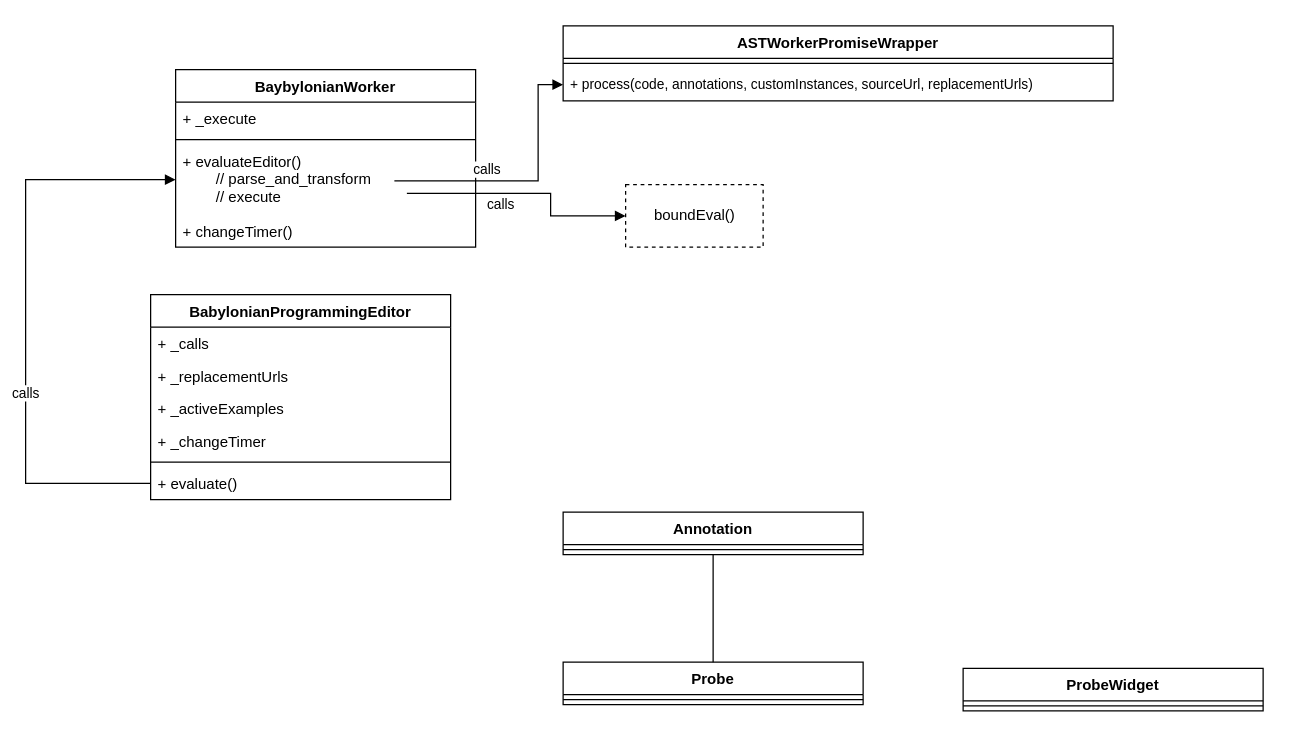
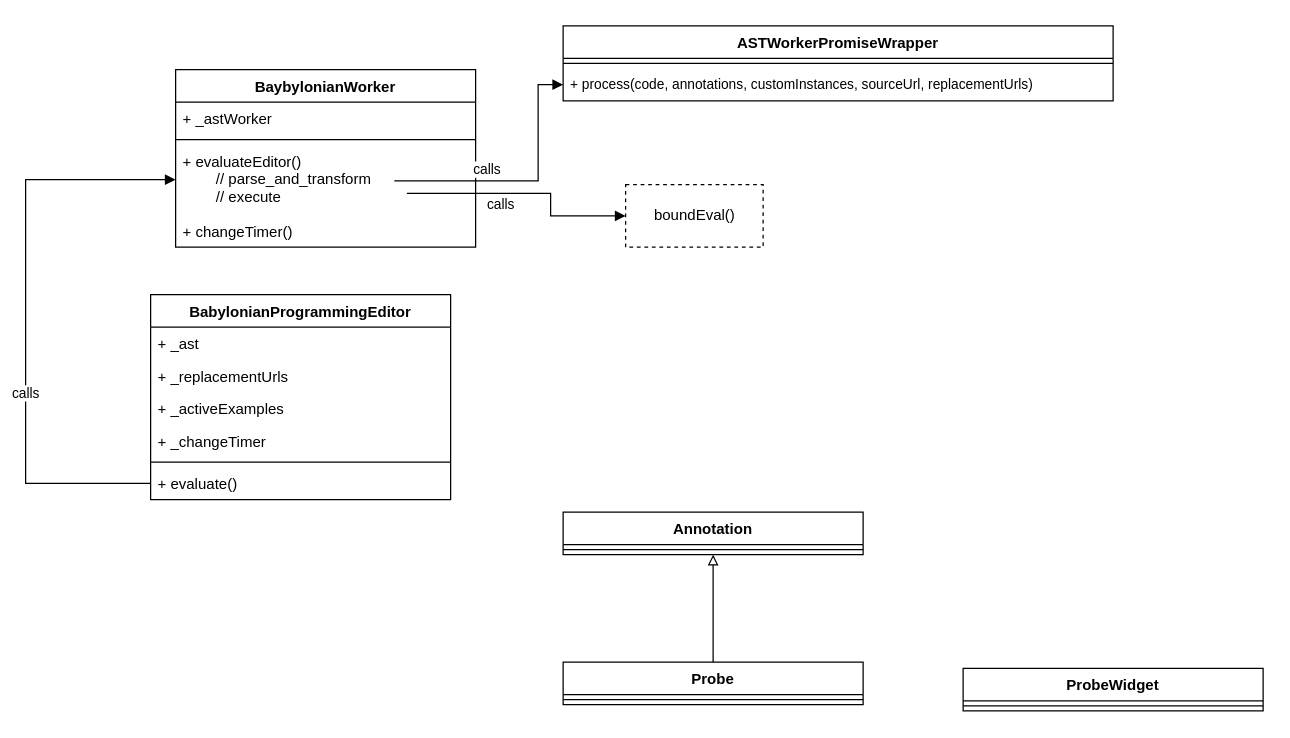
(225, 119) -> (233, 119)
(185, 344) -> (181, 344)
(713, 562) -> (713, 566)
